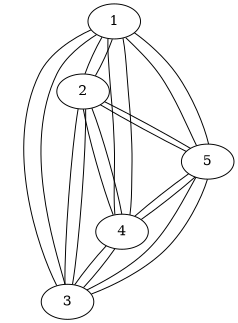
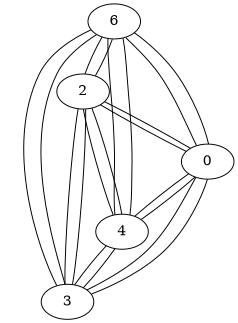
(114, 21) -> (114, 21)
(208, 162) -> (208, 162)
